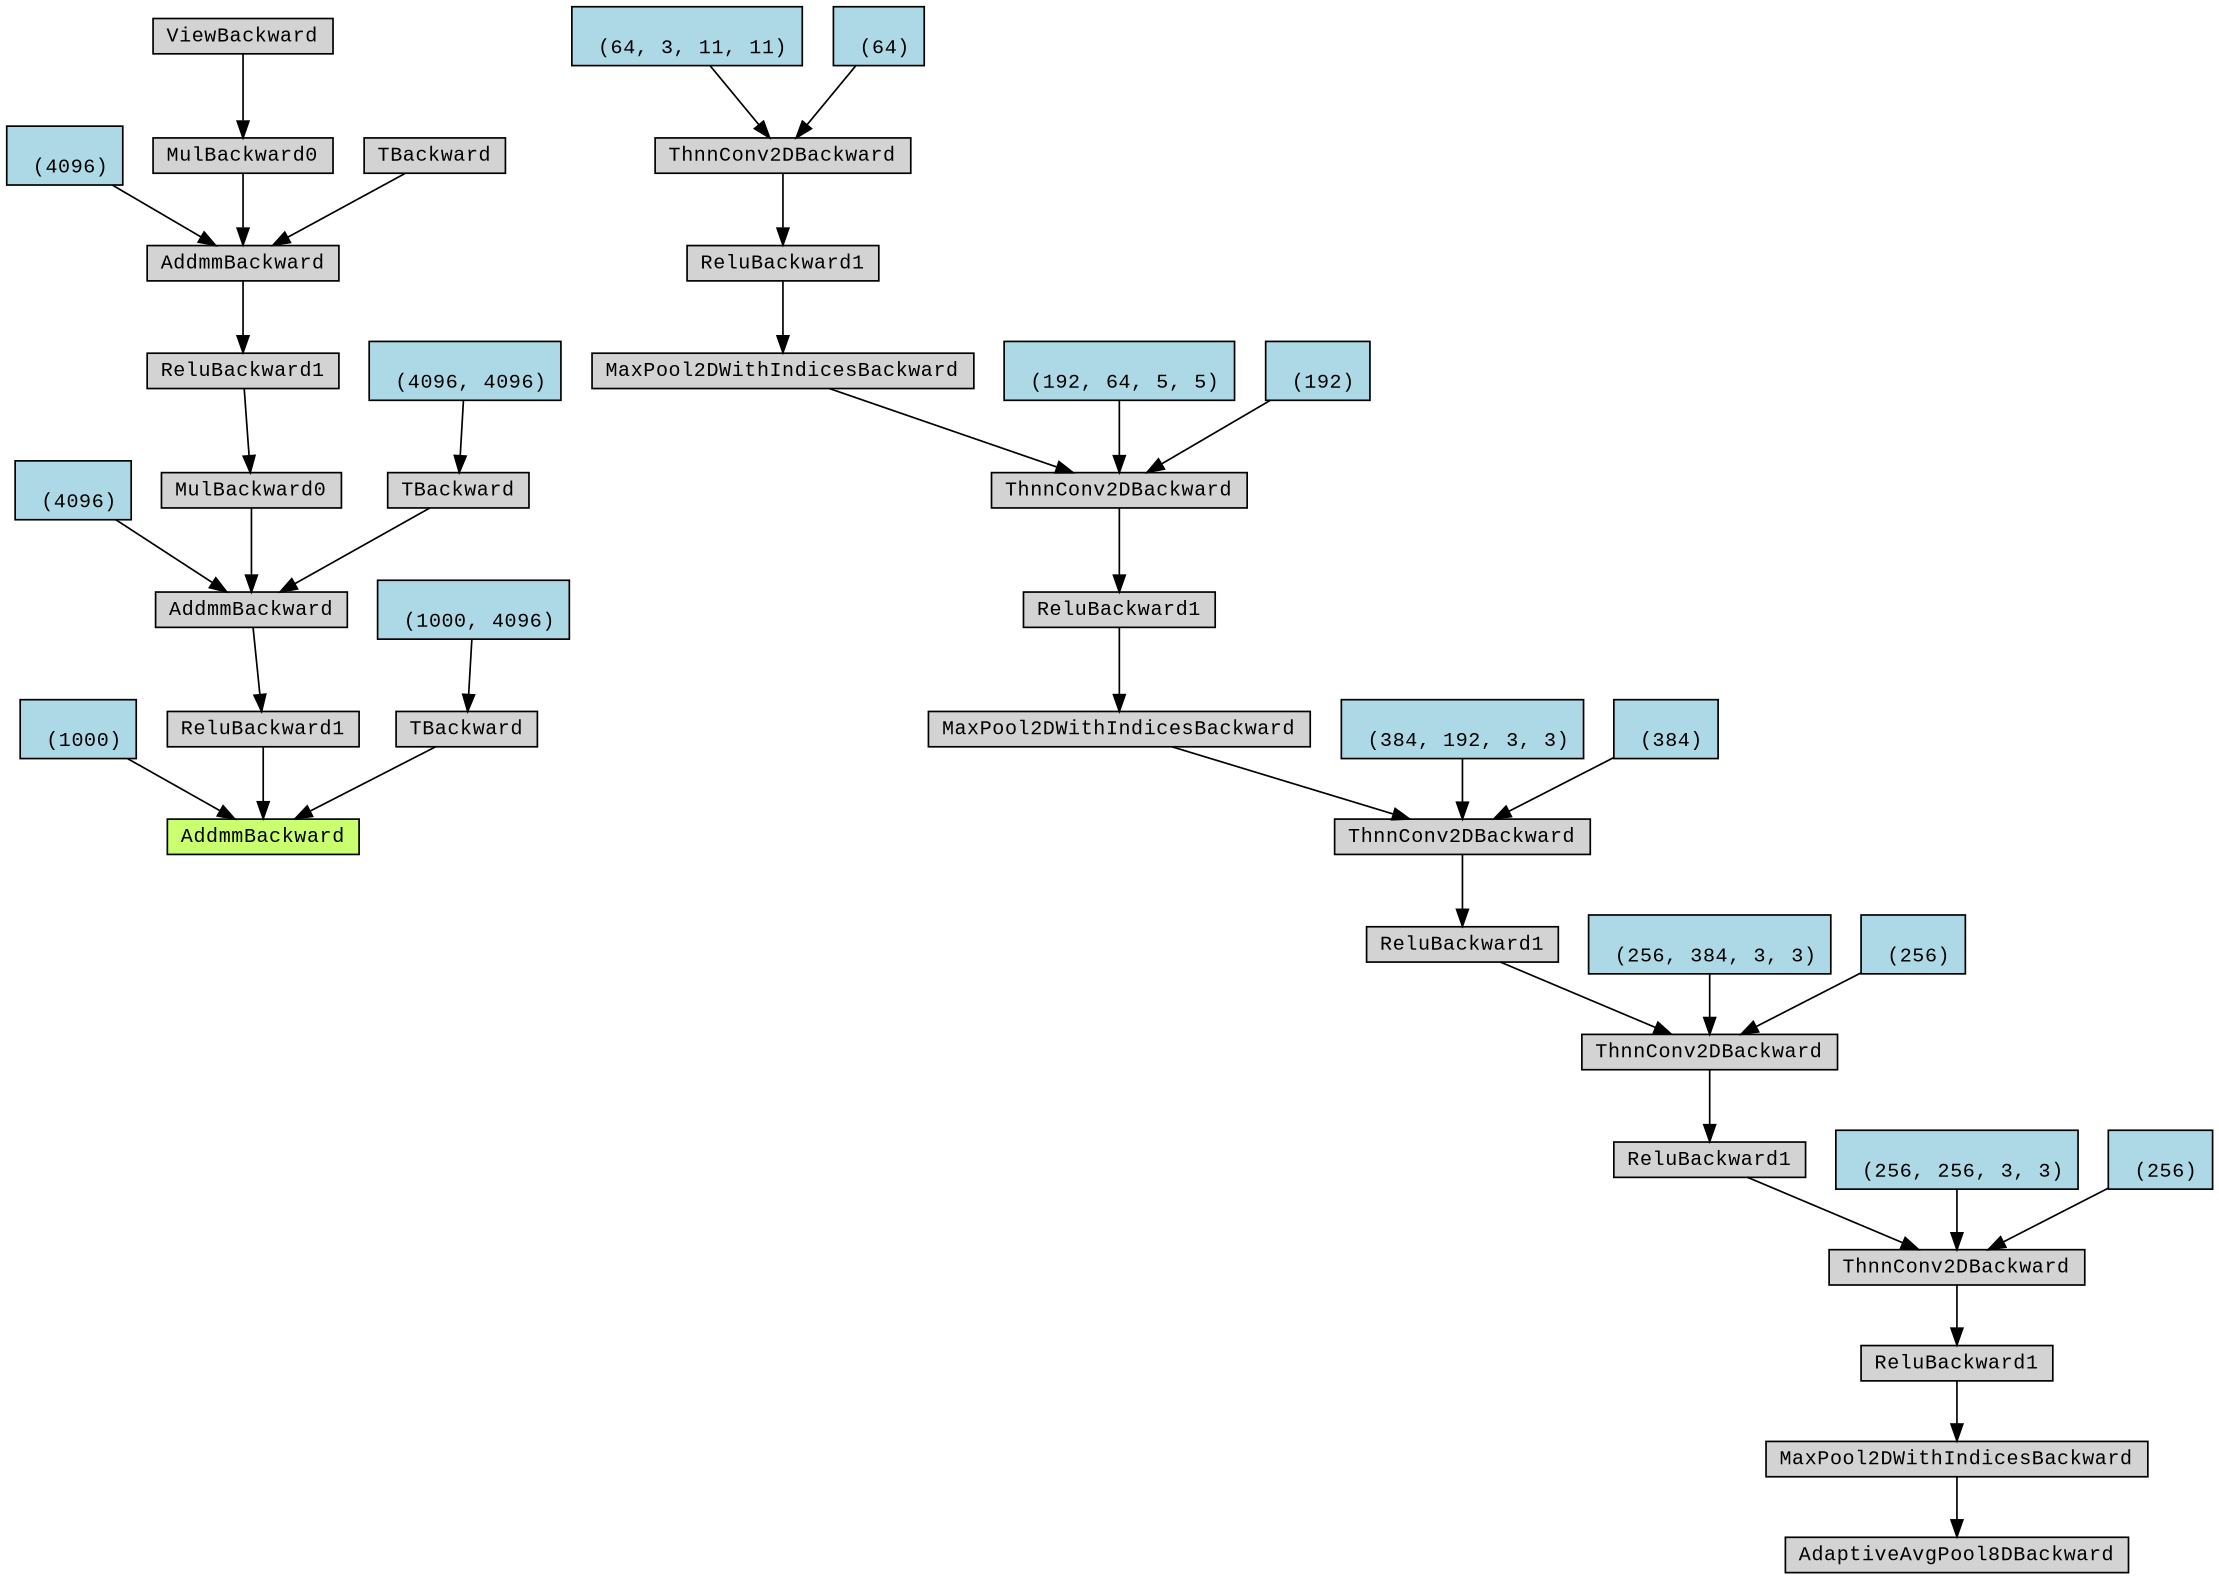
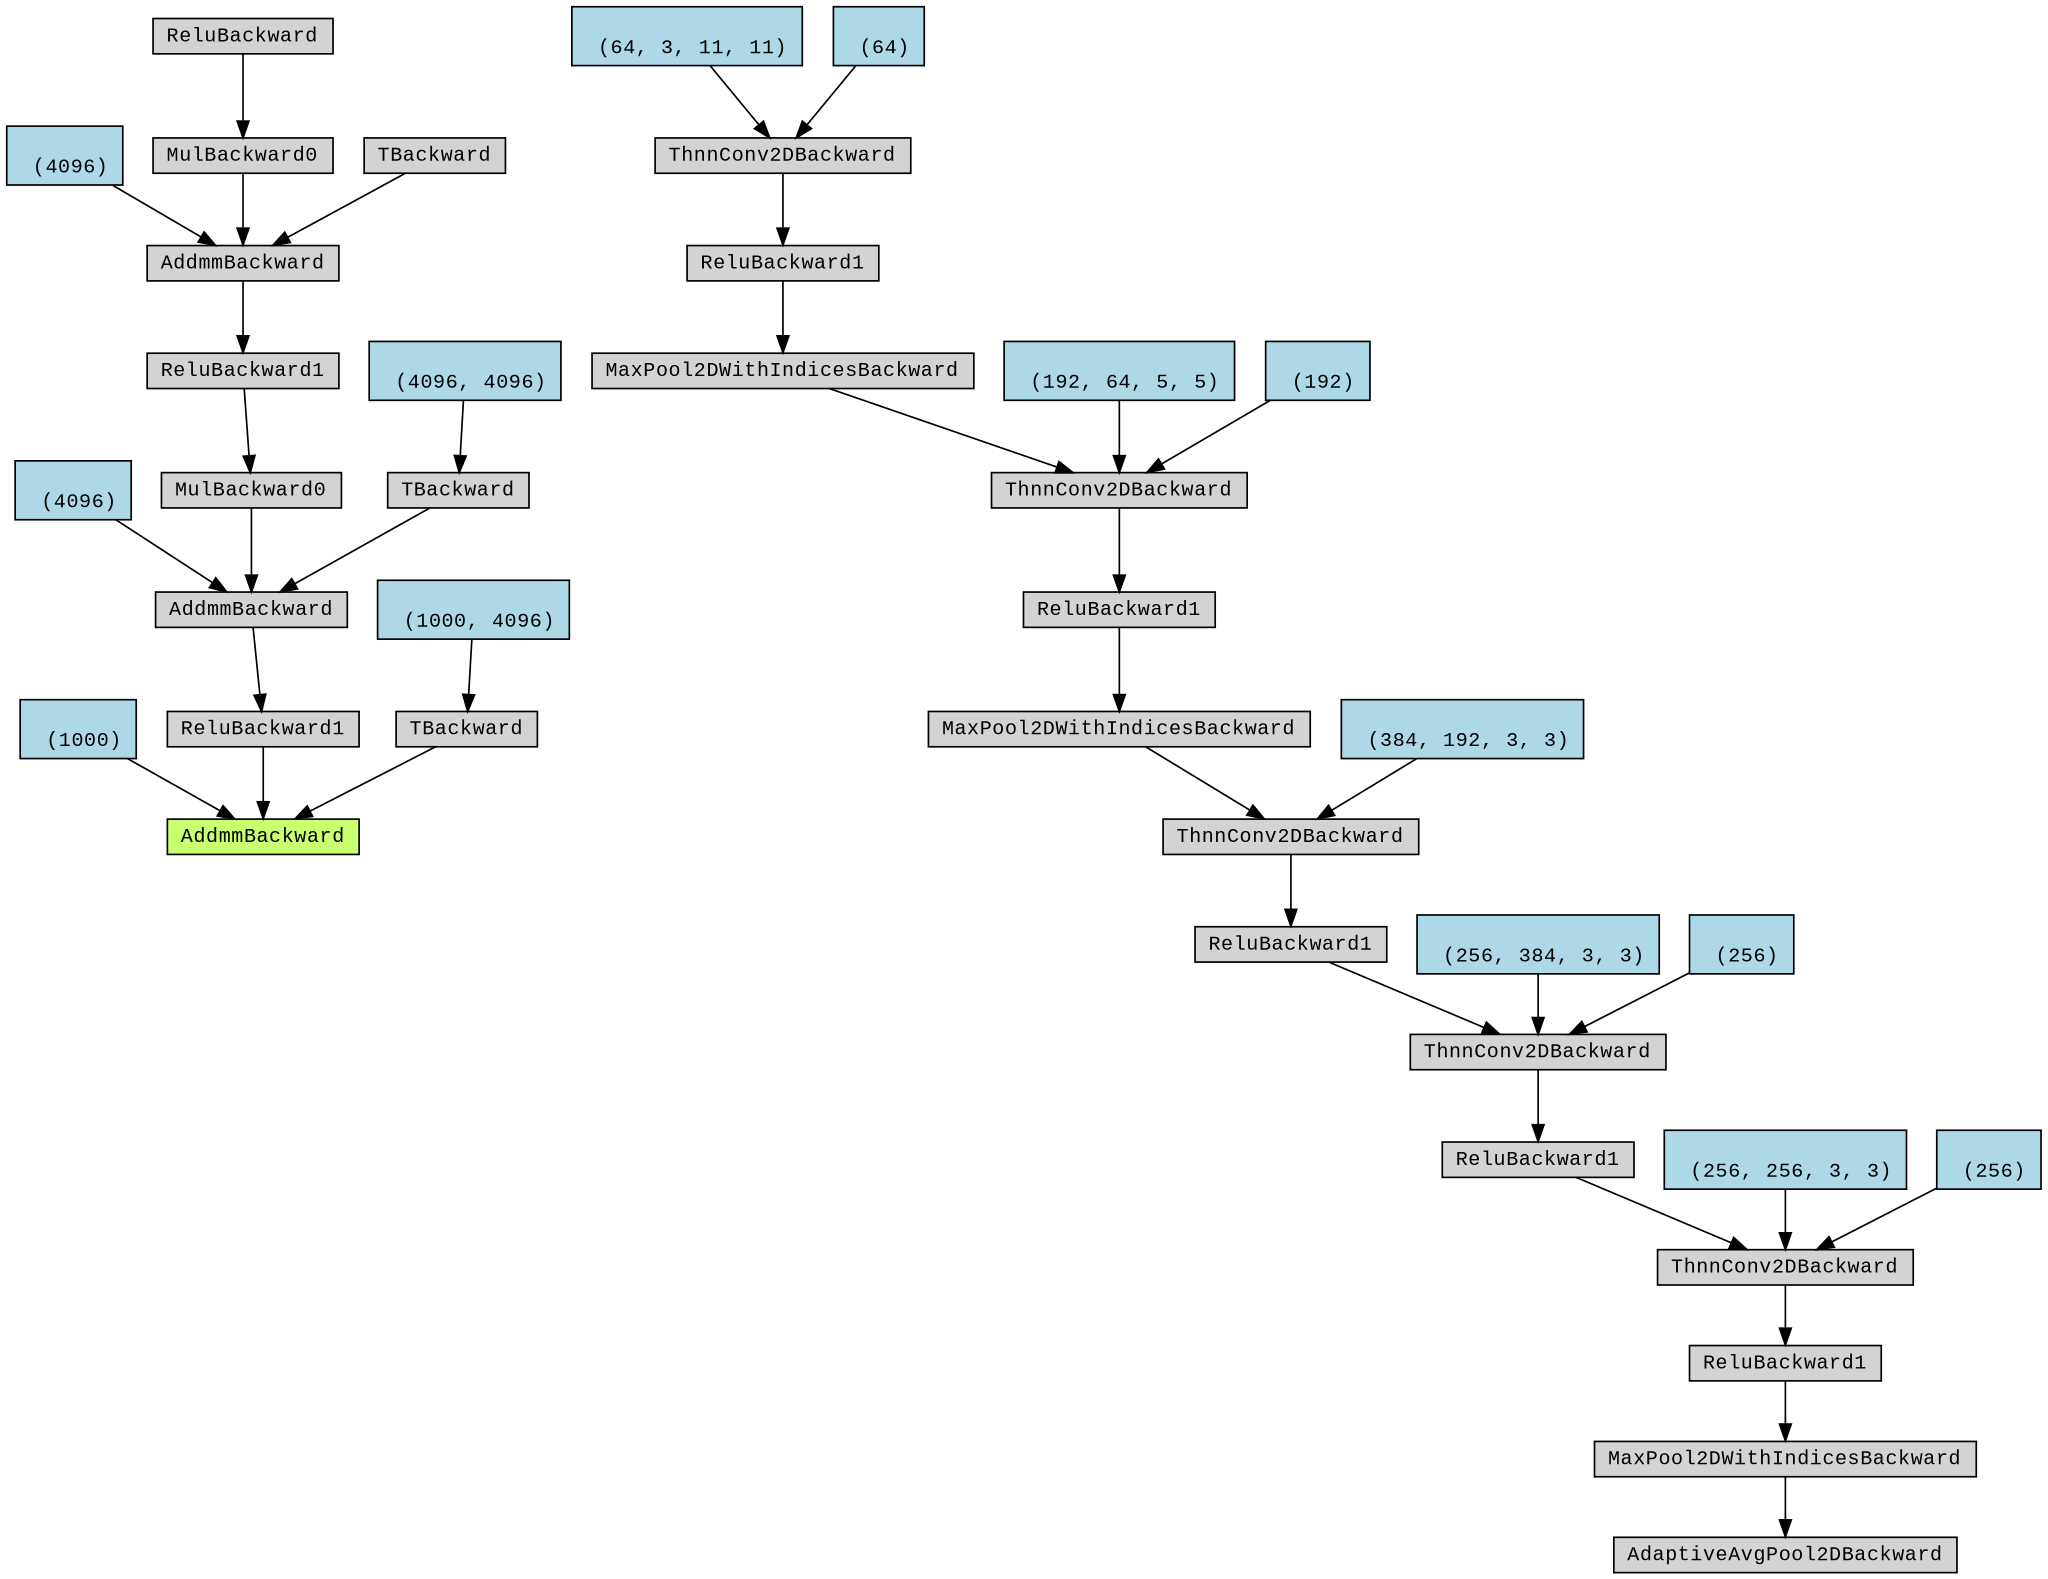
(243, 36) -> (243, 36)
(1666, 729) -> none
(1957, 1555) -> (1785, 1555)
